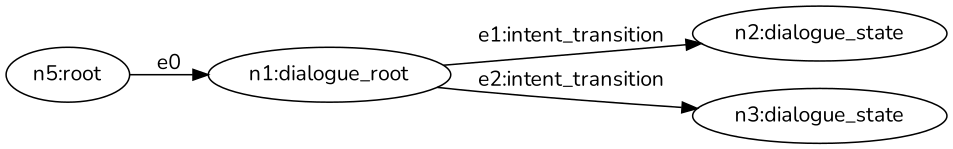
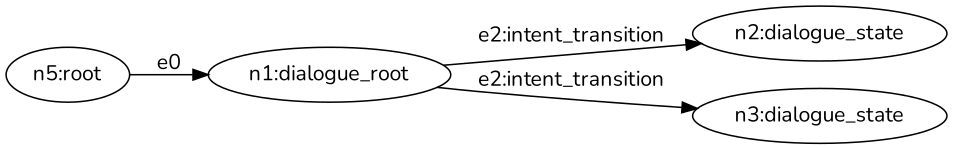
(572, 36) -> (572, 36)
